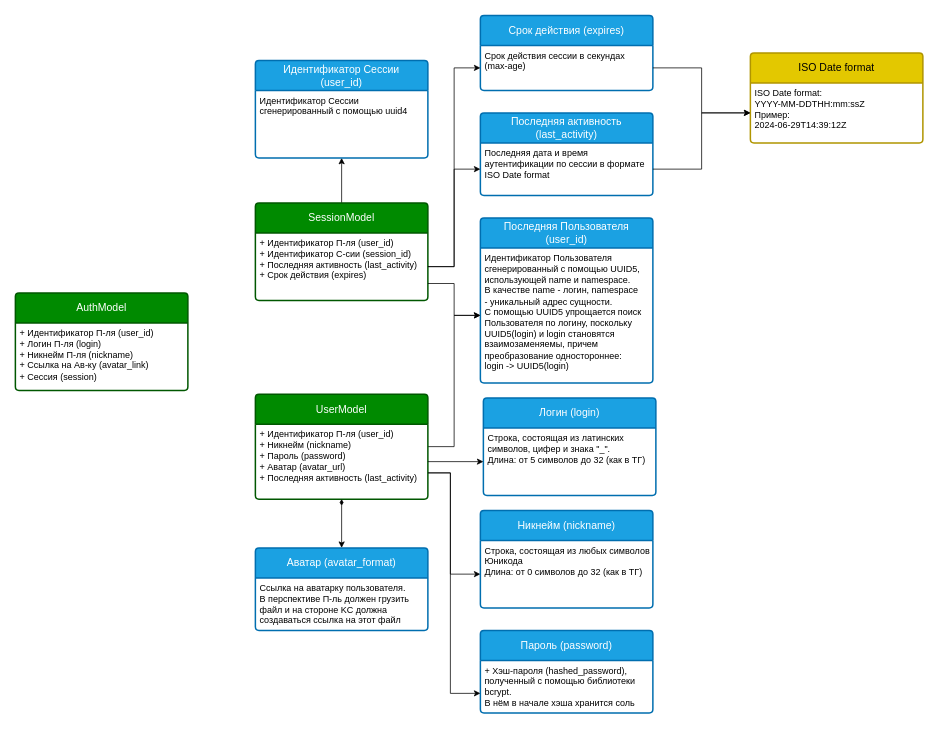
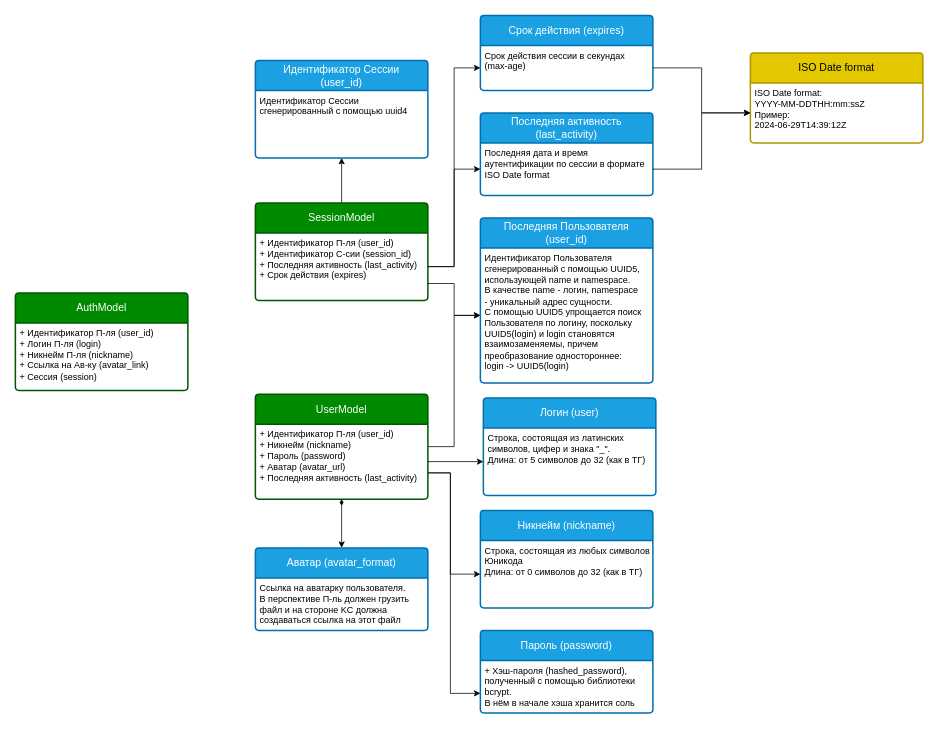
(570, 413) -> (570, 413)
